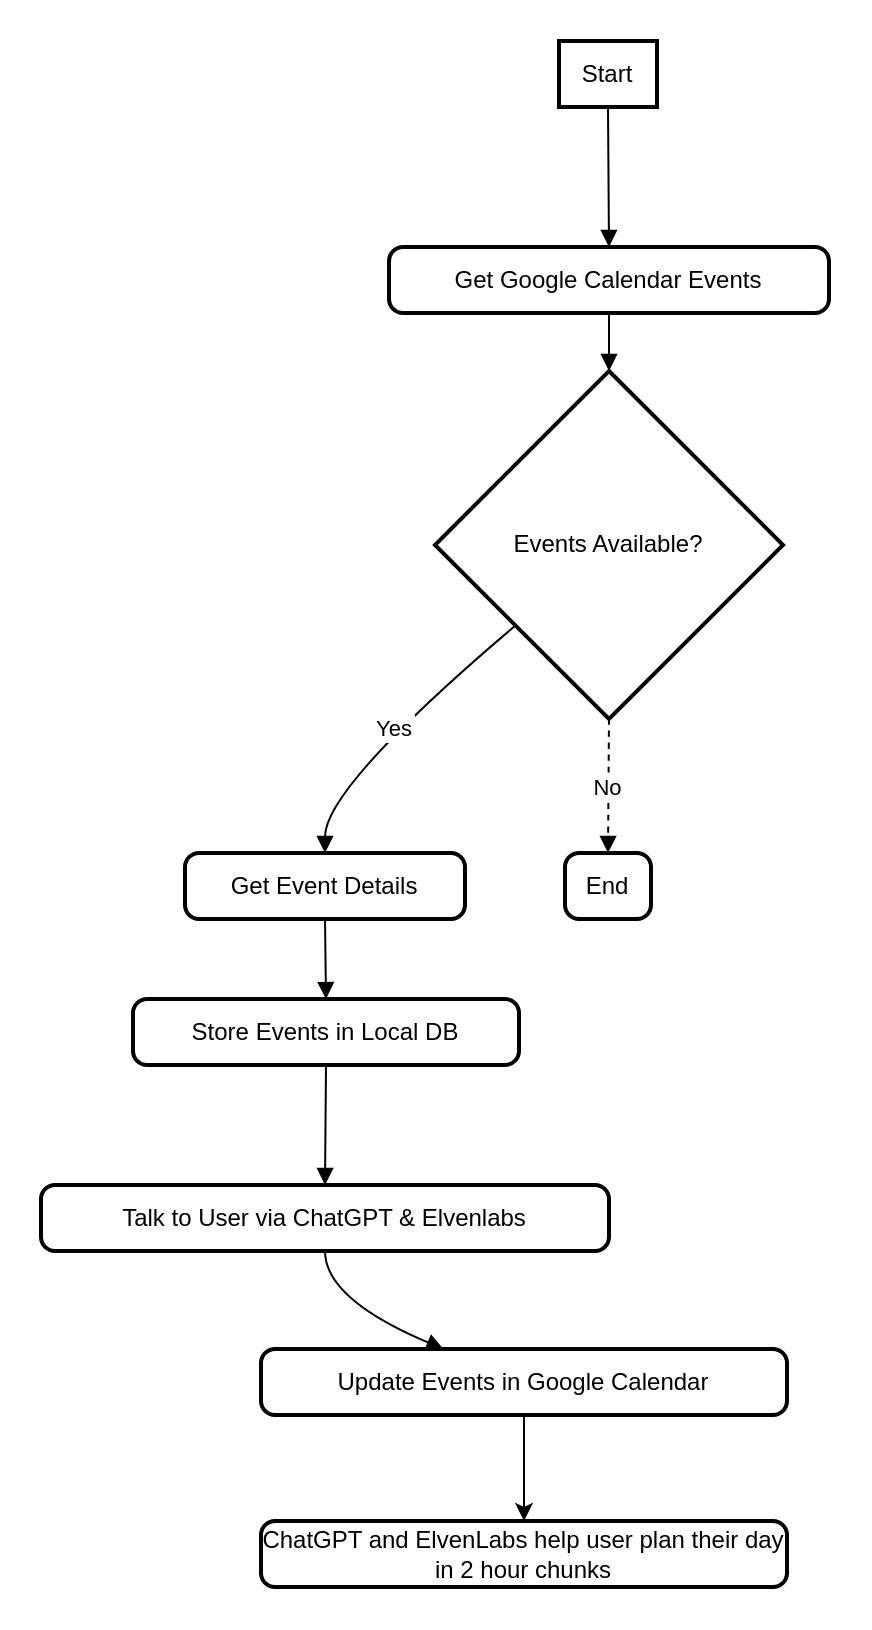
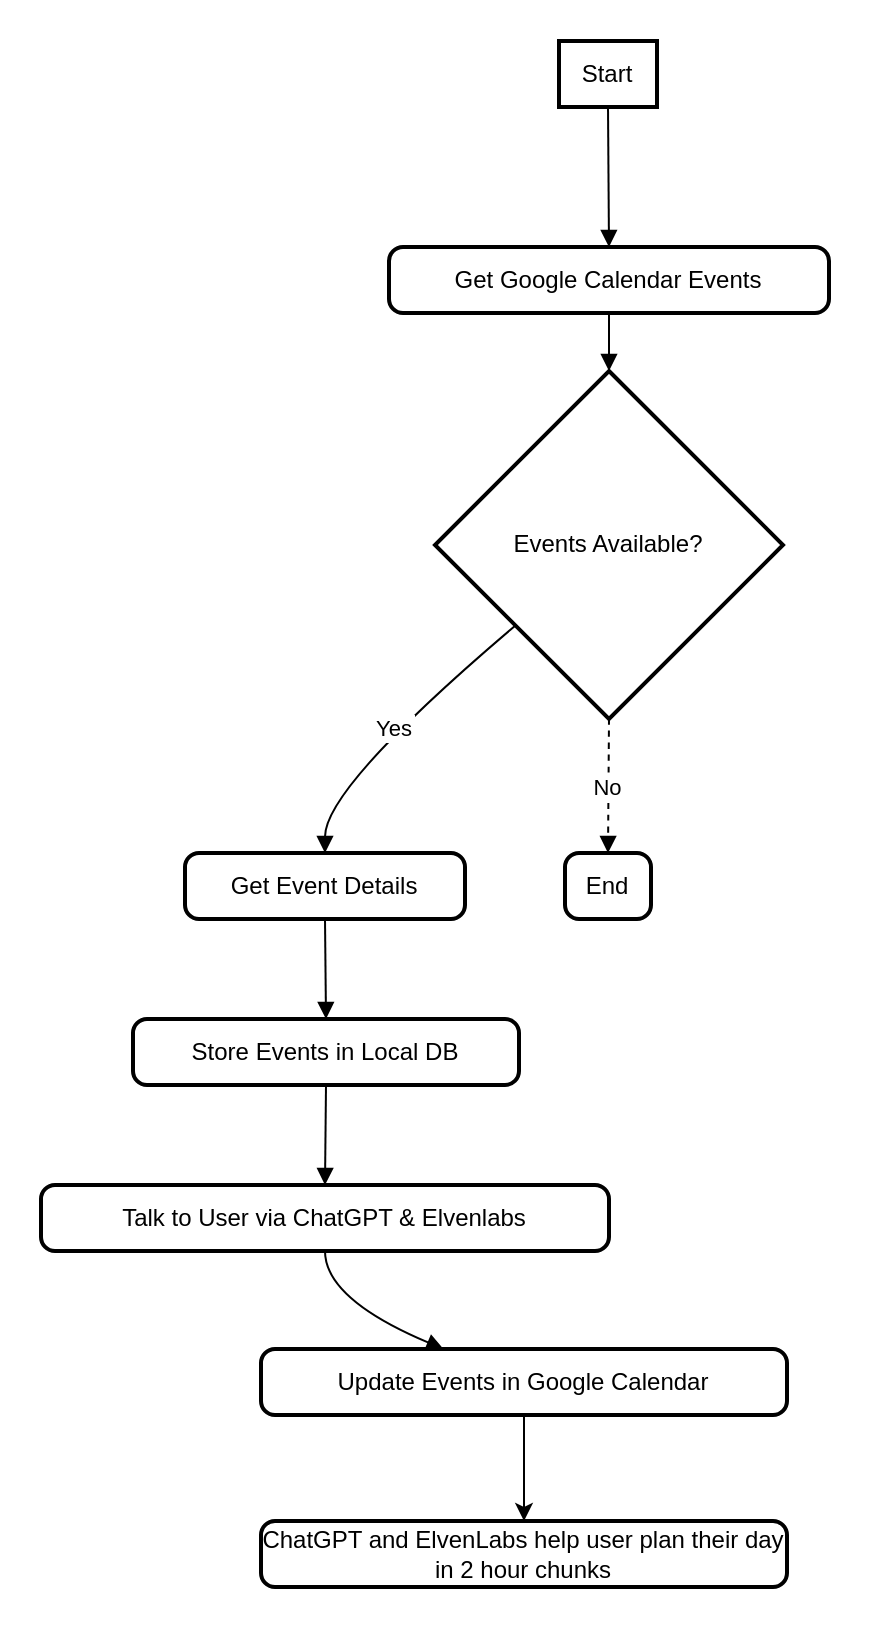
(326, 1032) -> (326, 1052)
